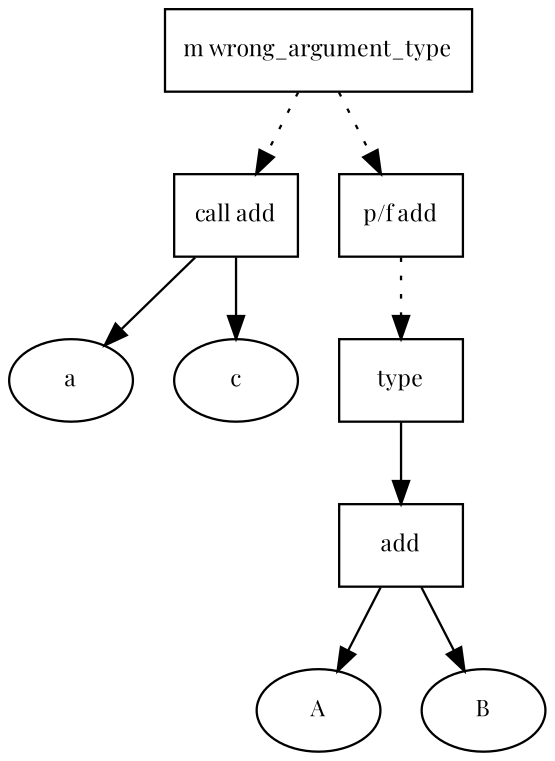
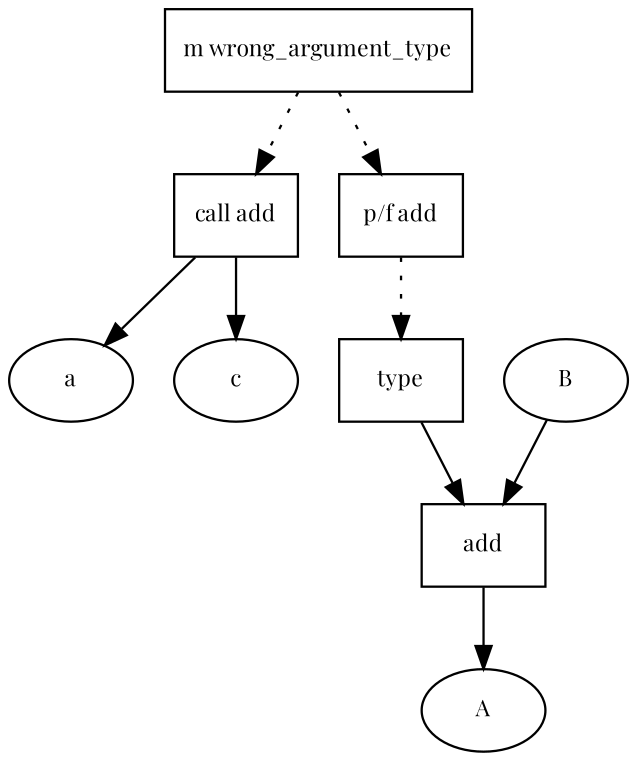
(438, 619) -> (531, 451)
